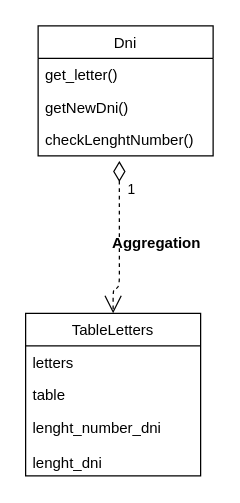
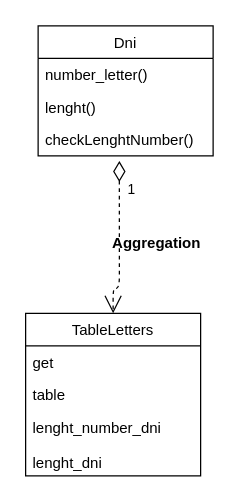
(93, 75) -> (106, 75)
(89, 108) -> (77, 108)
(60, 363) -> (45, 363)
